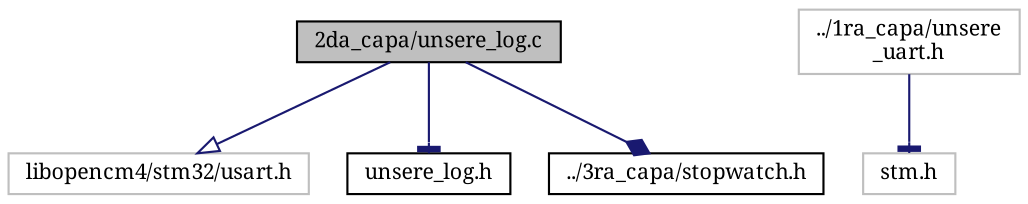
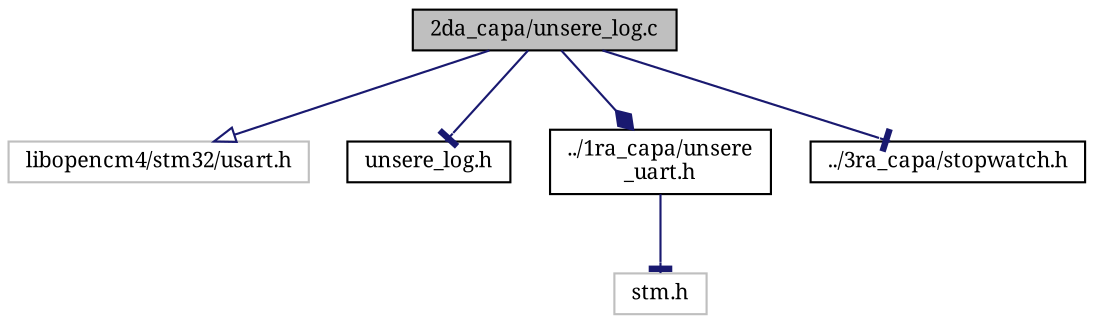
(909, 42) -> (660, 162)
none -> (589, 80)
(546, 102) -> (741, 94)
